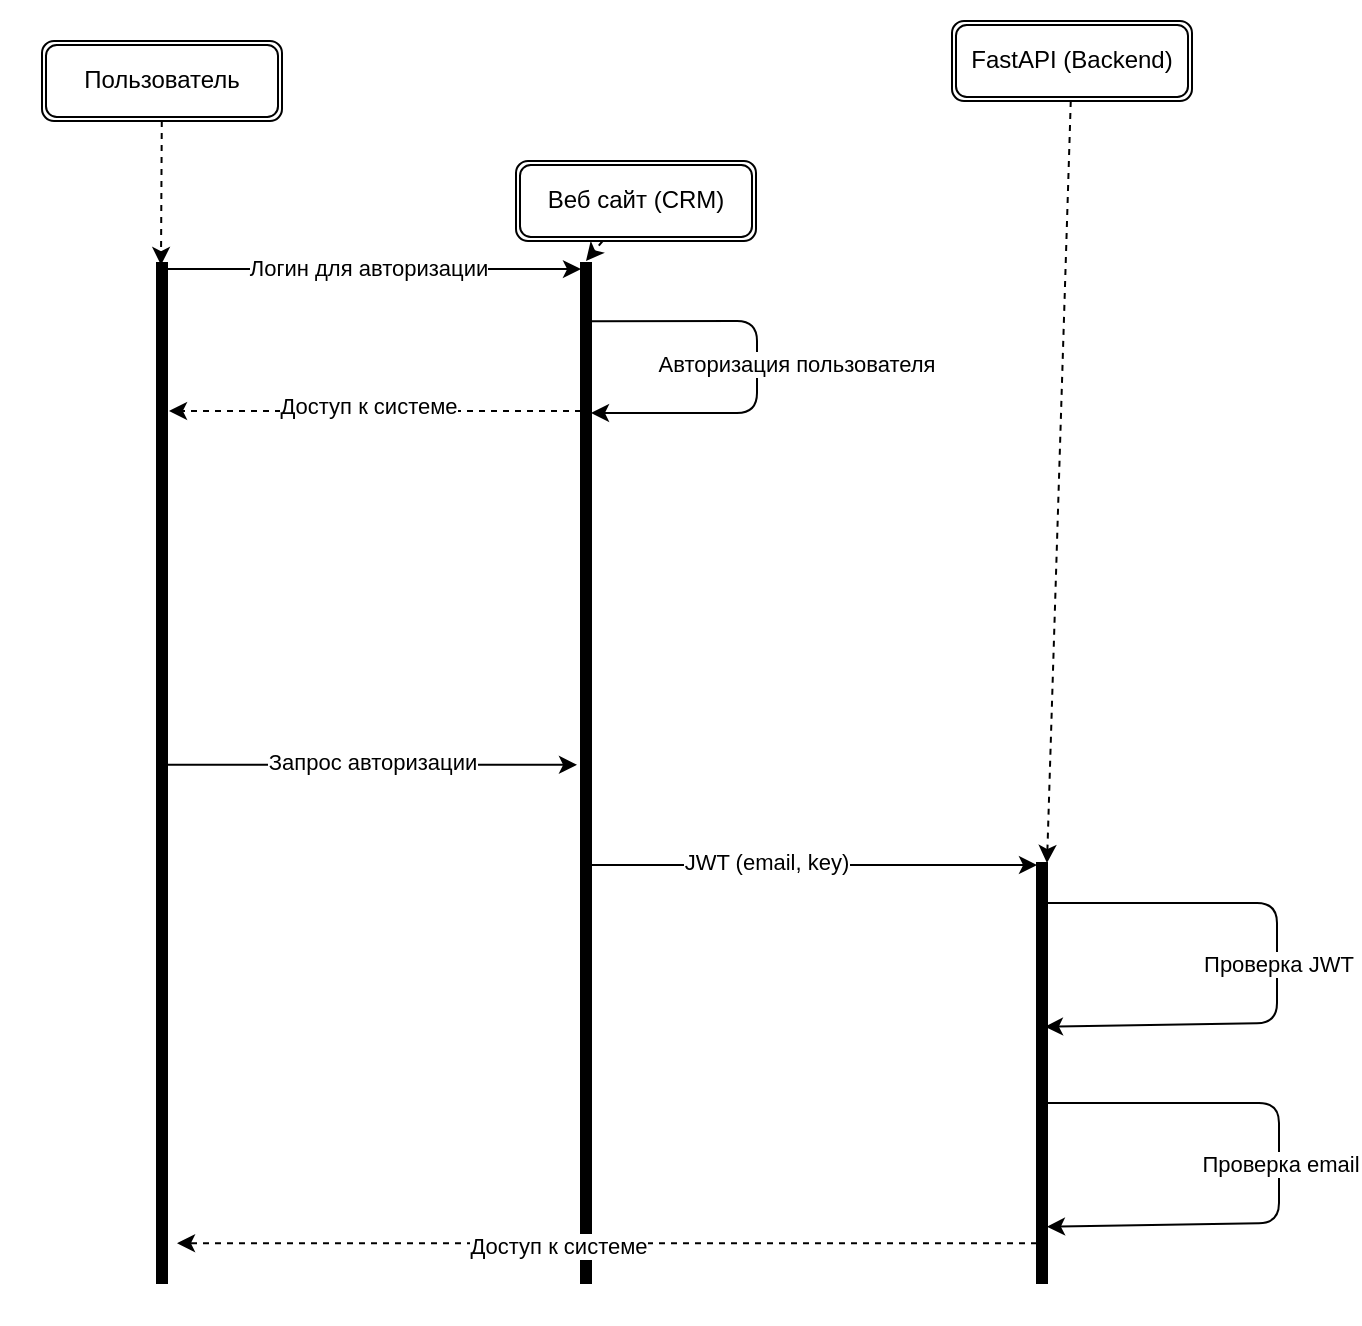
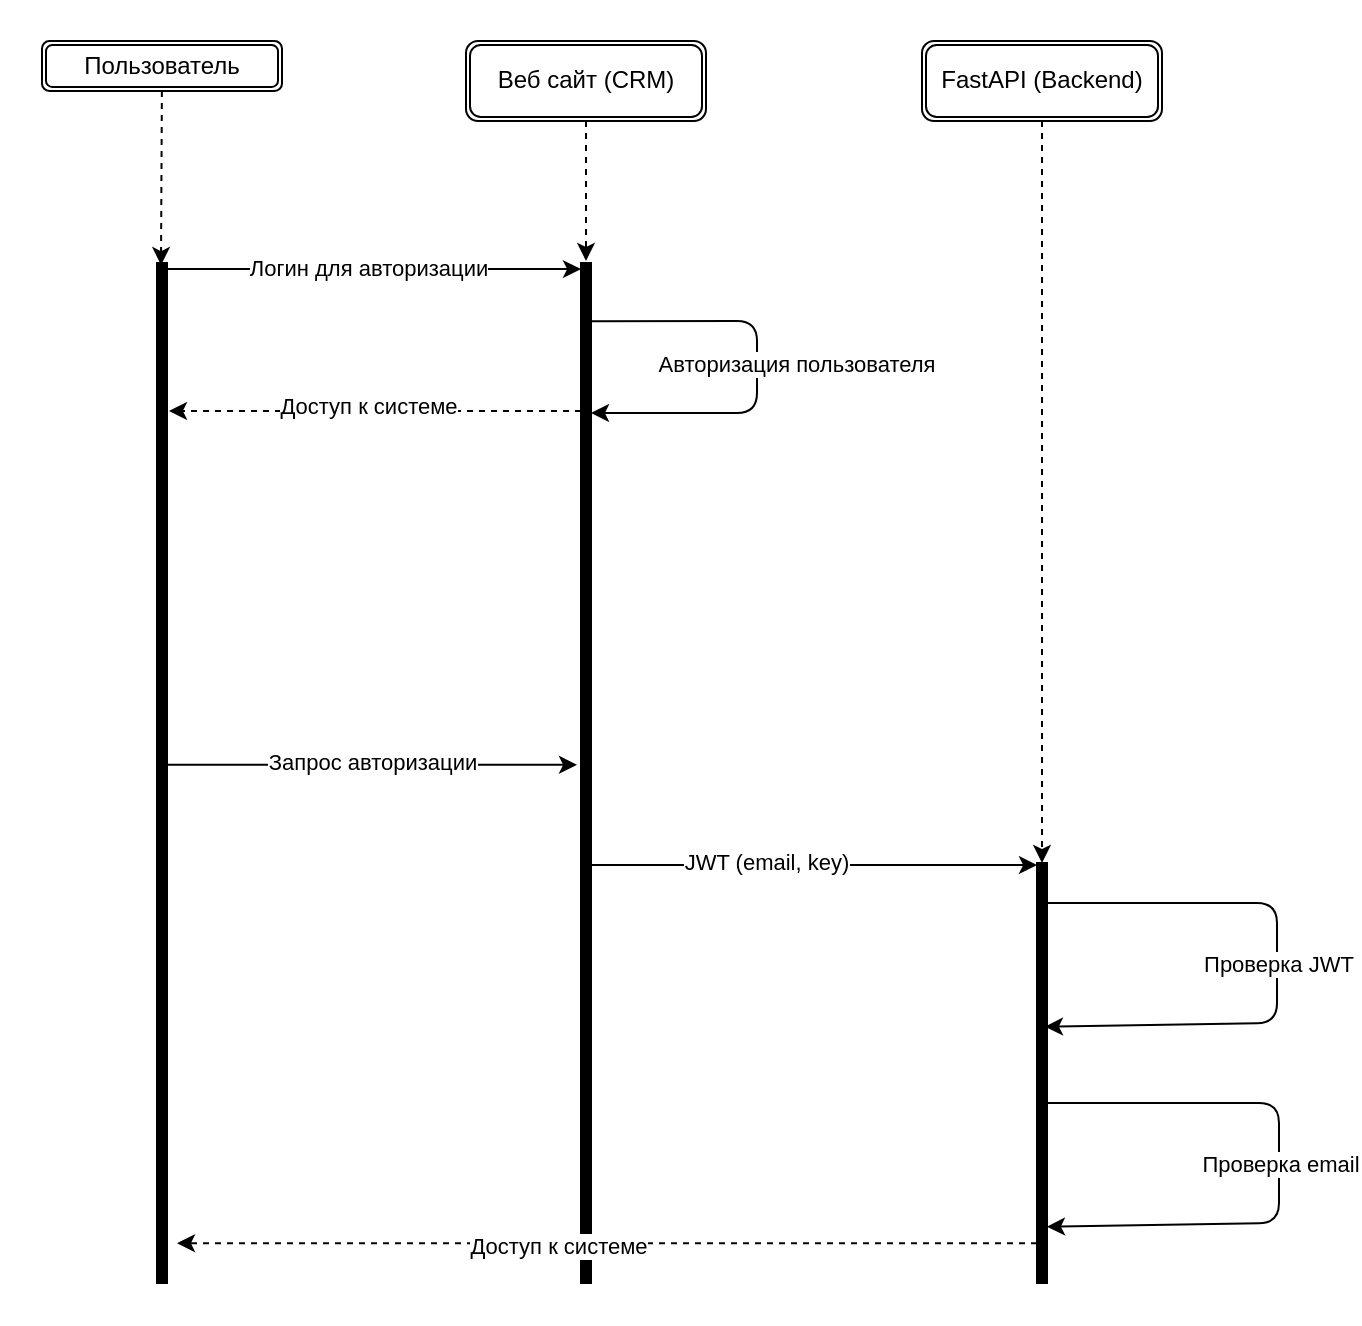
(1072, 61) -> (1042, 81)
(162, 81) -> (162, 66)
(636, 201) -> (586, 81)
